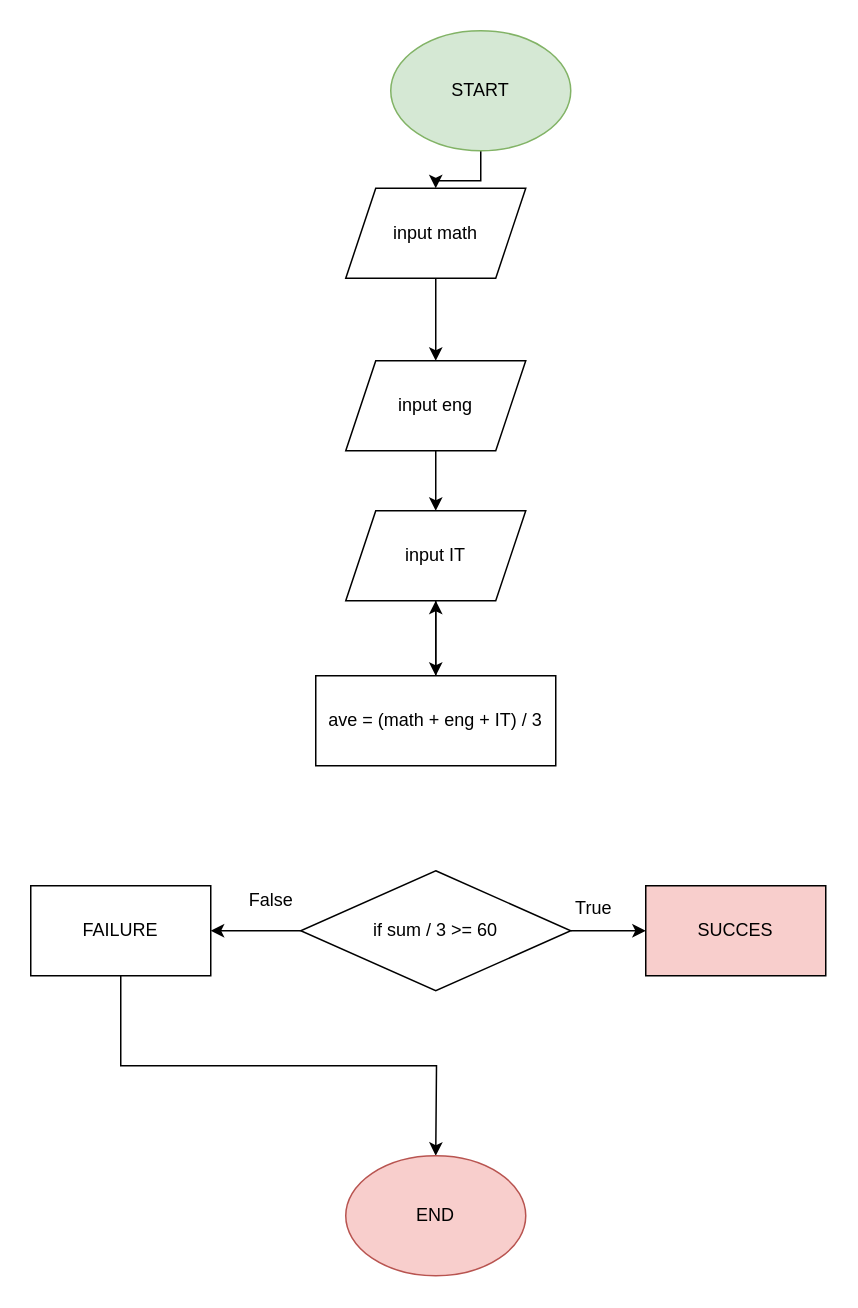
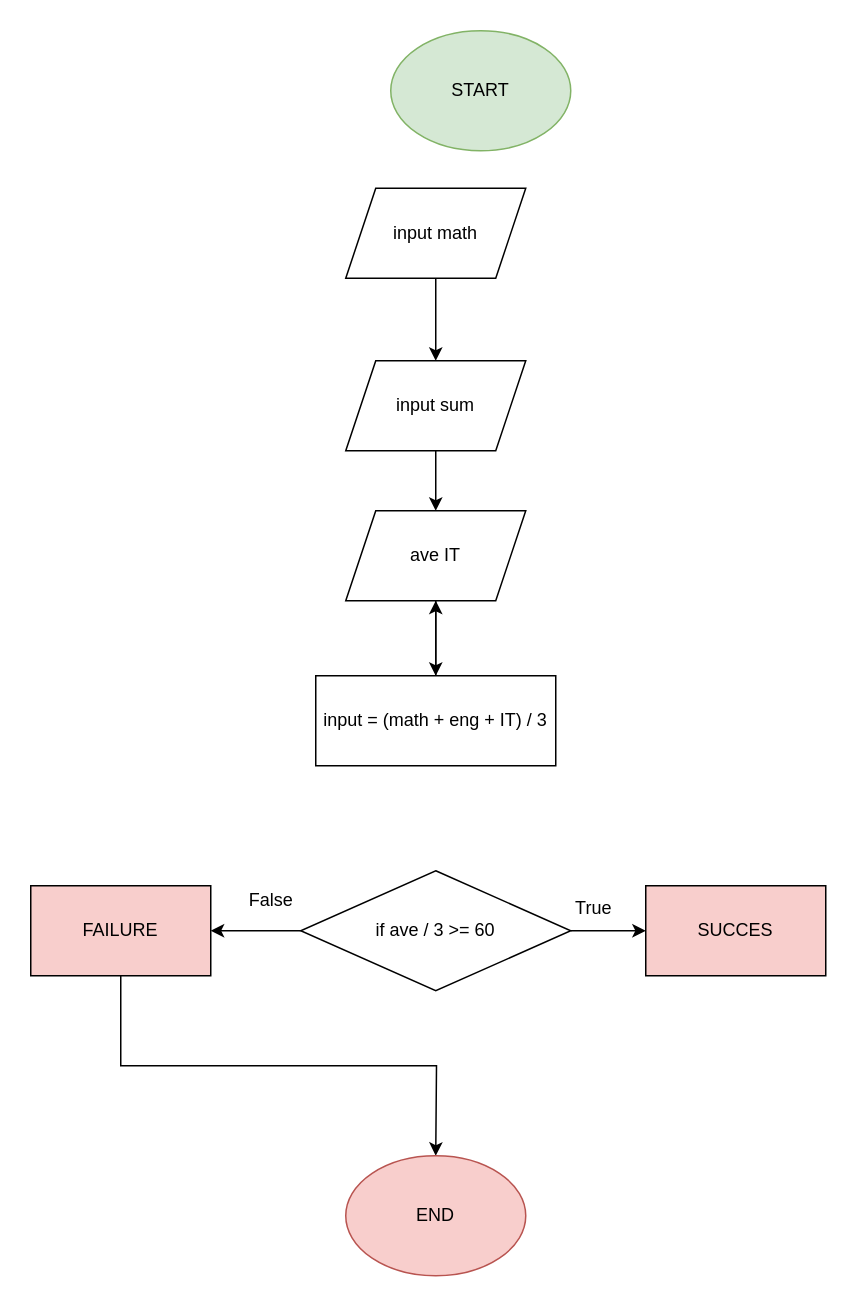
(473, 181) -> none
(436, 406) -> (436, 406)
(436, 556) -> (436, 556)
(436, 721) -> (436, 721)
(121, 931) -> (121, 931)
(436, 931) -> (436, 931)
